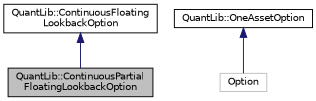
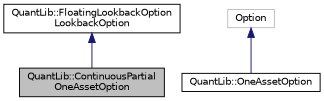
(81, 19) -> (92, 19)
(243, 55) -> (251, 55)
(81, 82) -> (92, 82)
